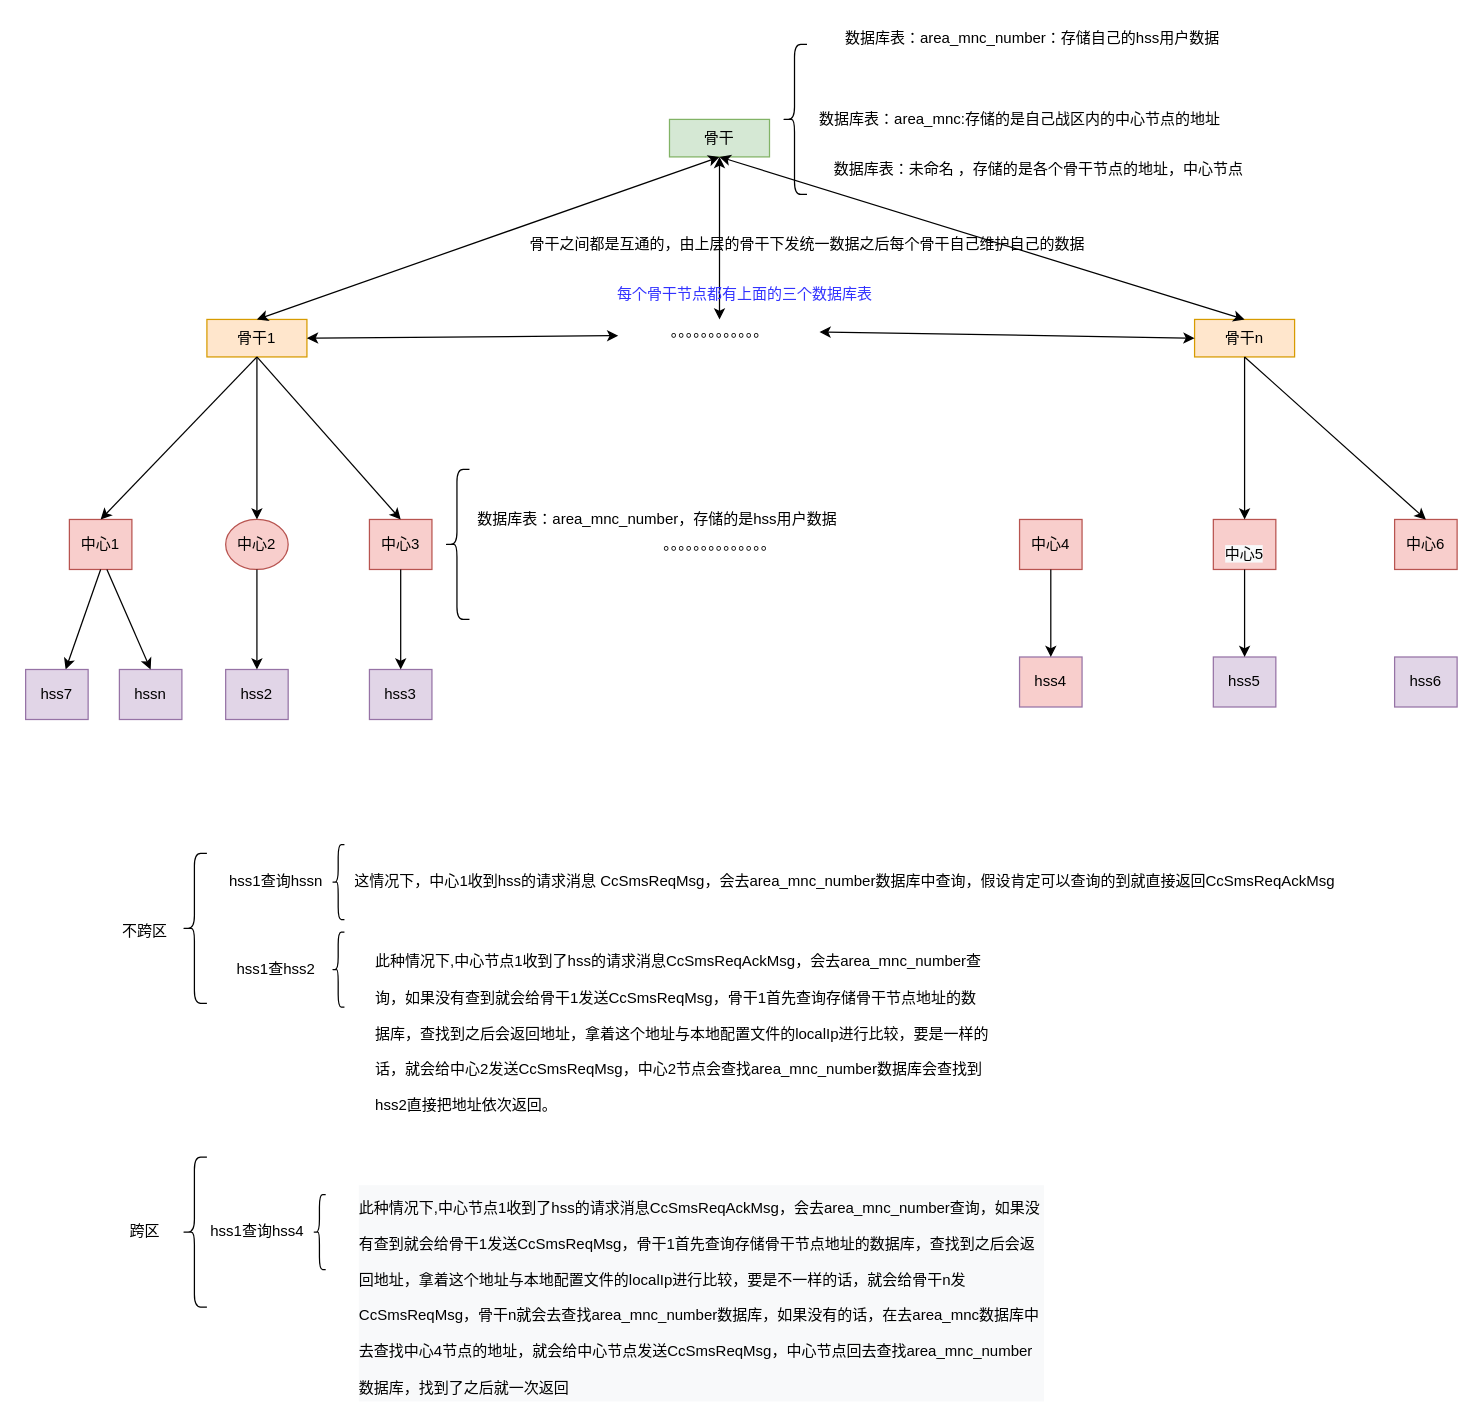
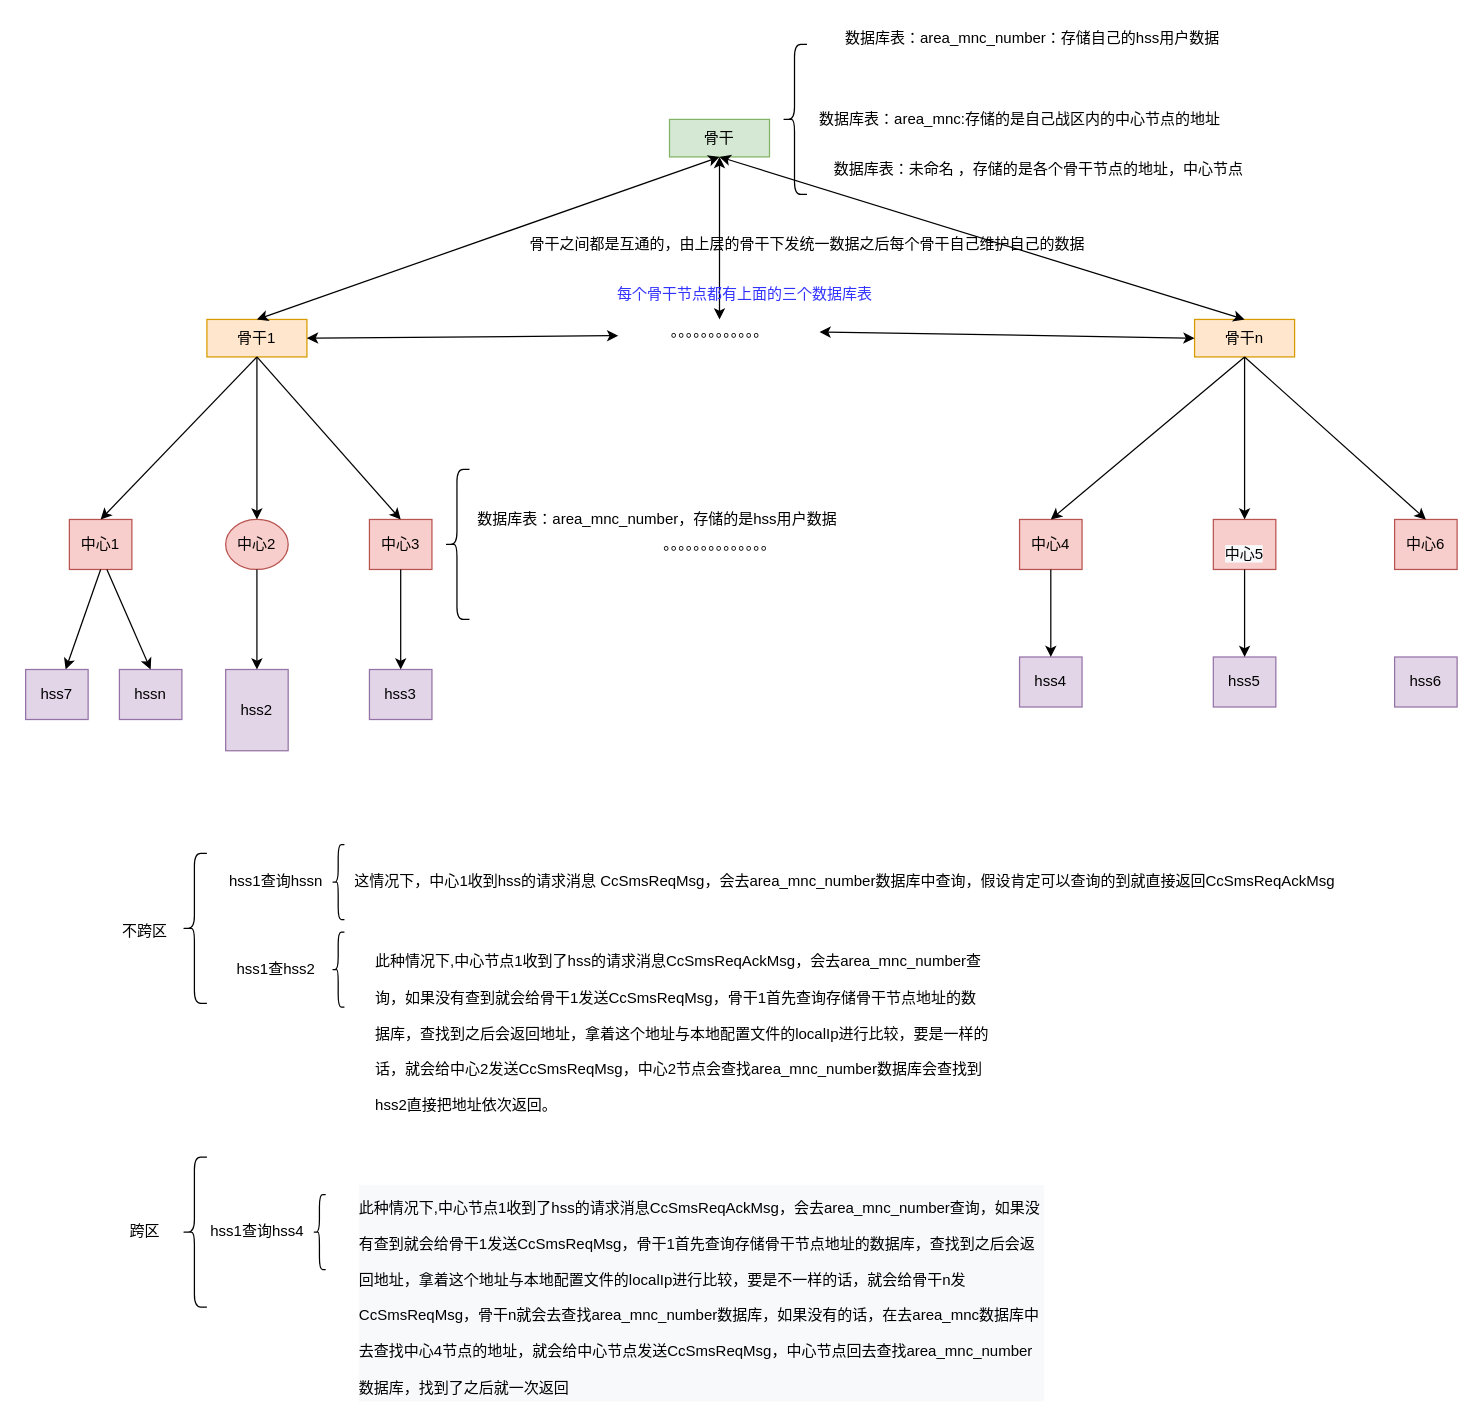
none -> (1150, 436)
(1051, 682) -> (1051, 682)
(257, 694) -> (257, 710)
